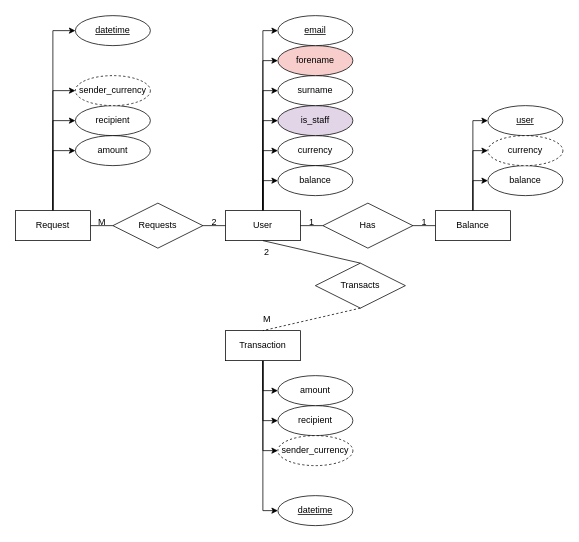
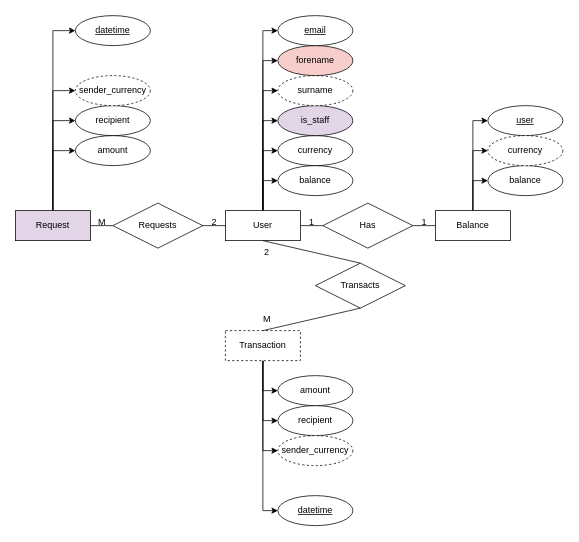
(315, 90) -> (315, 90)
(53, 225) -> (53, 225)
(313, 319) -> (313, 319)
(263, 345) -> (263, 345)
